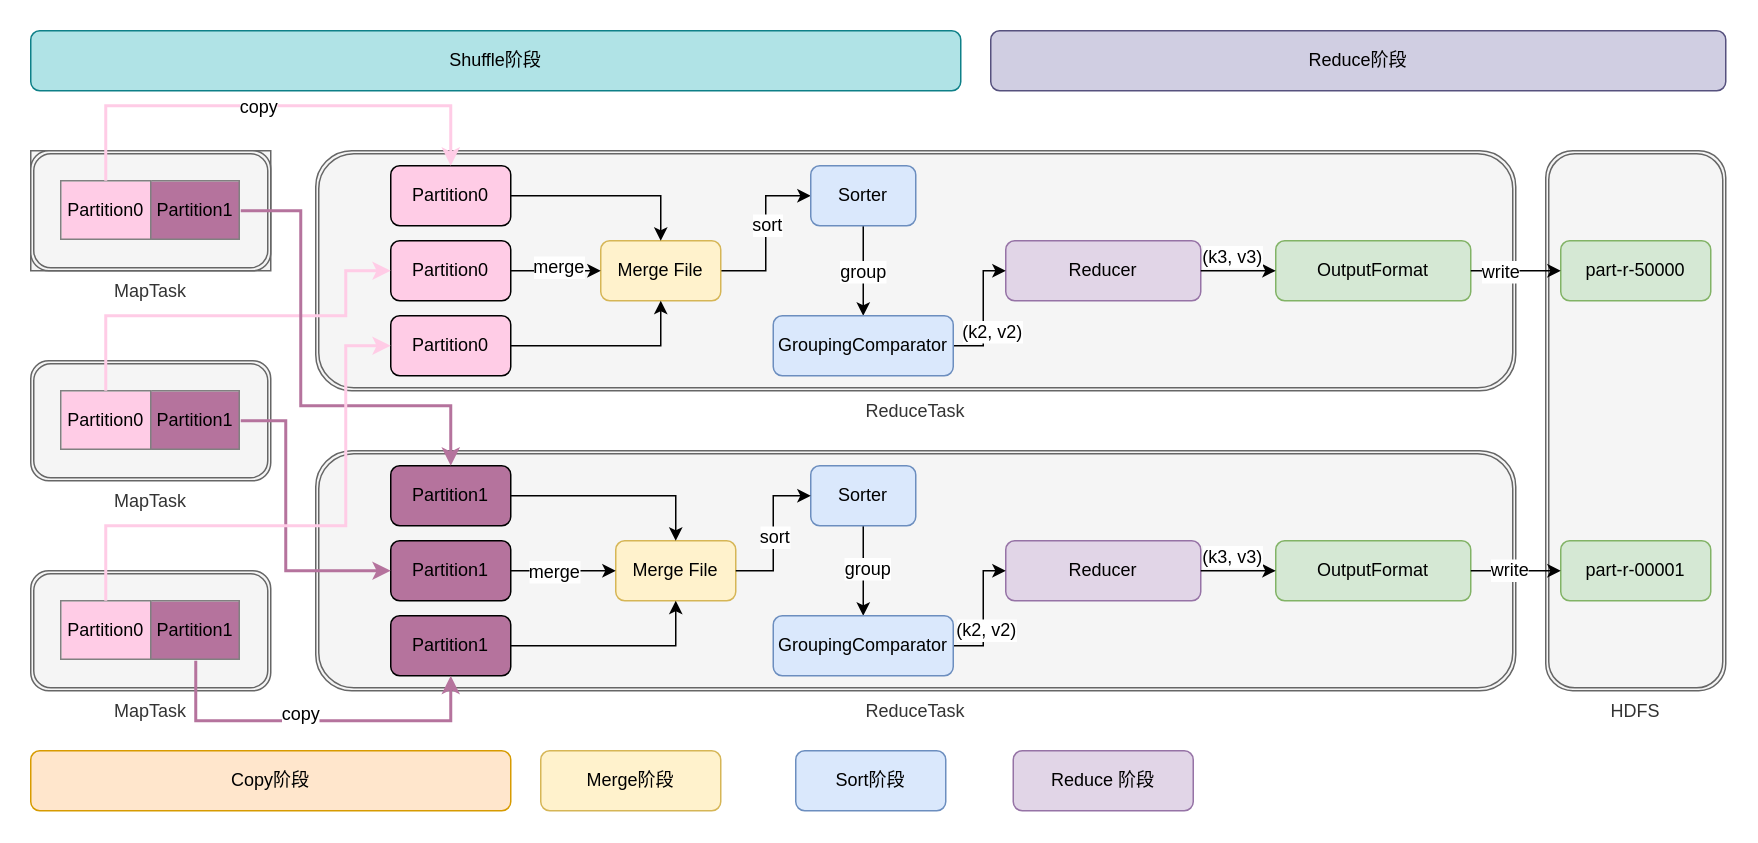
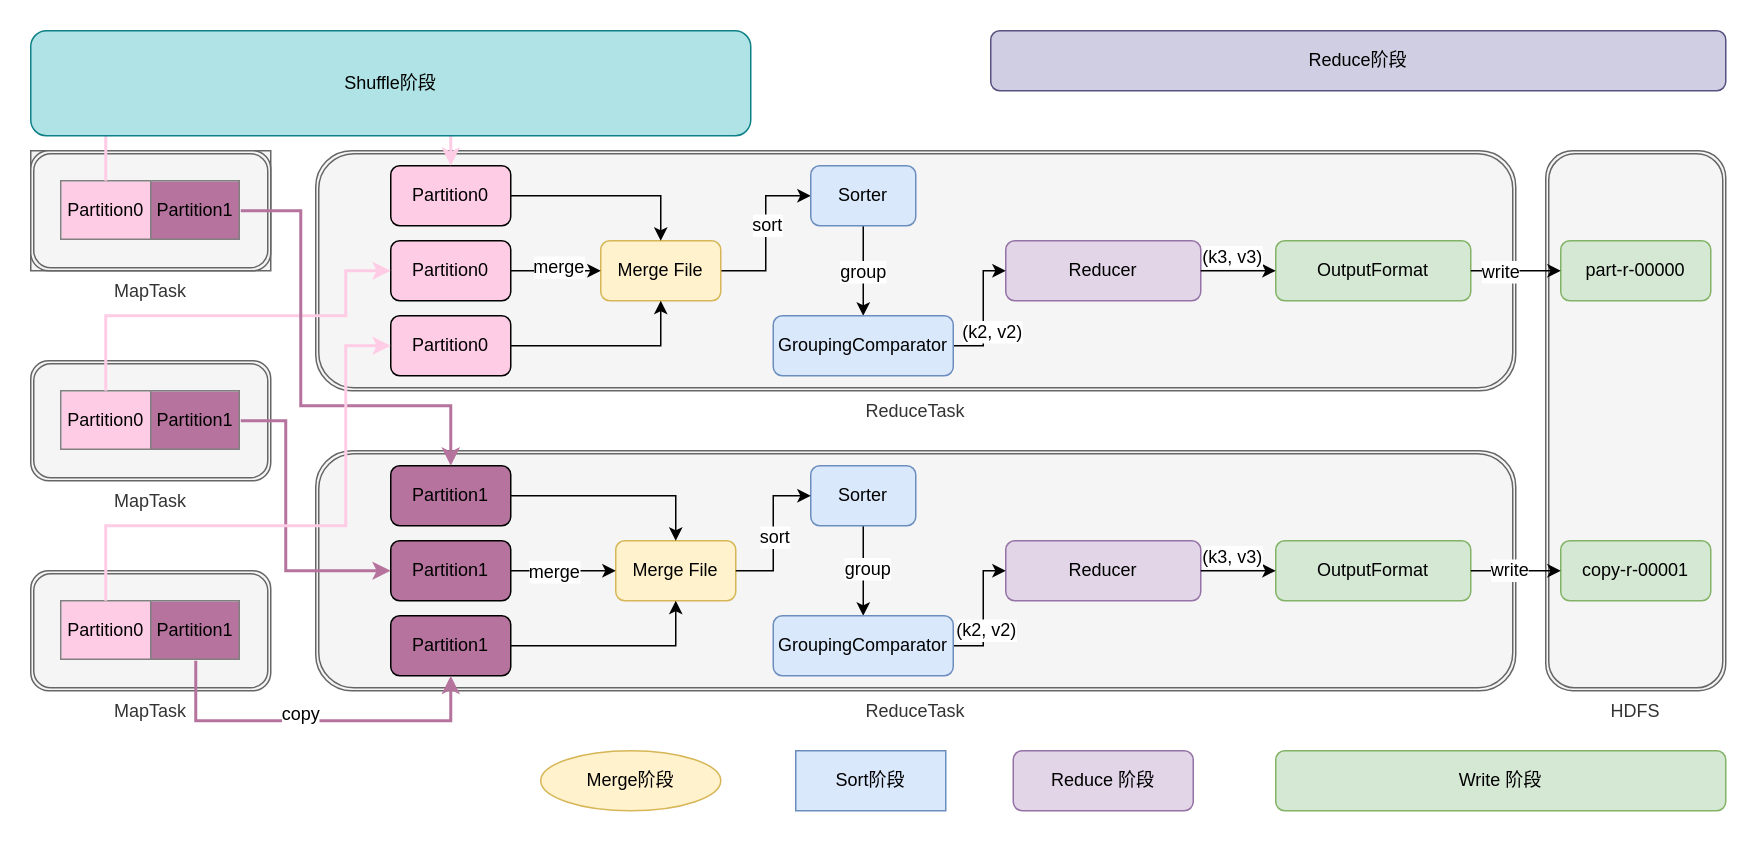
(496, 61) -> (391, 83)
(1636, 271) -> (1636, 271)
(1636, 571) -> (1636, 571)
(271, 781) -> none
(631, 781) -> (631, 781)
(871, 781) -> (871, 781)
none -> (1501, 781)
